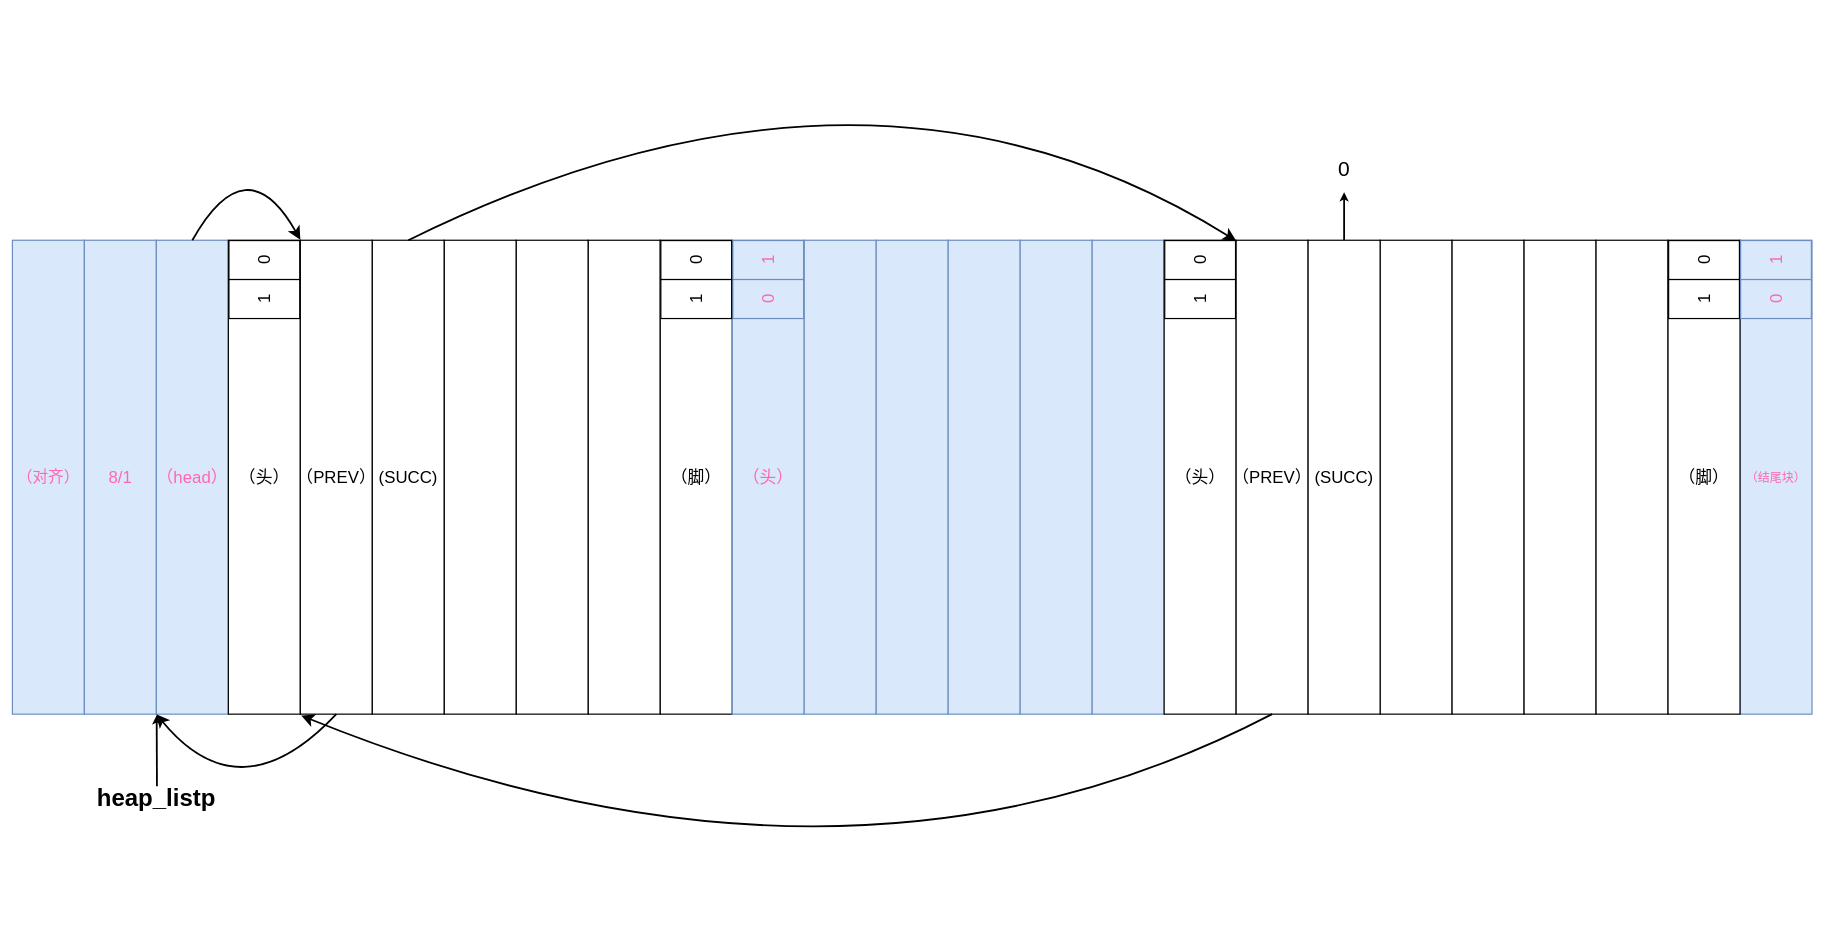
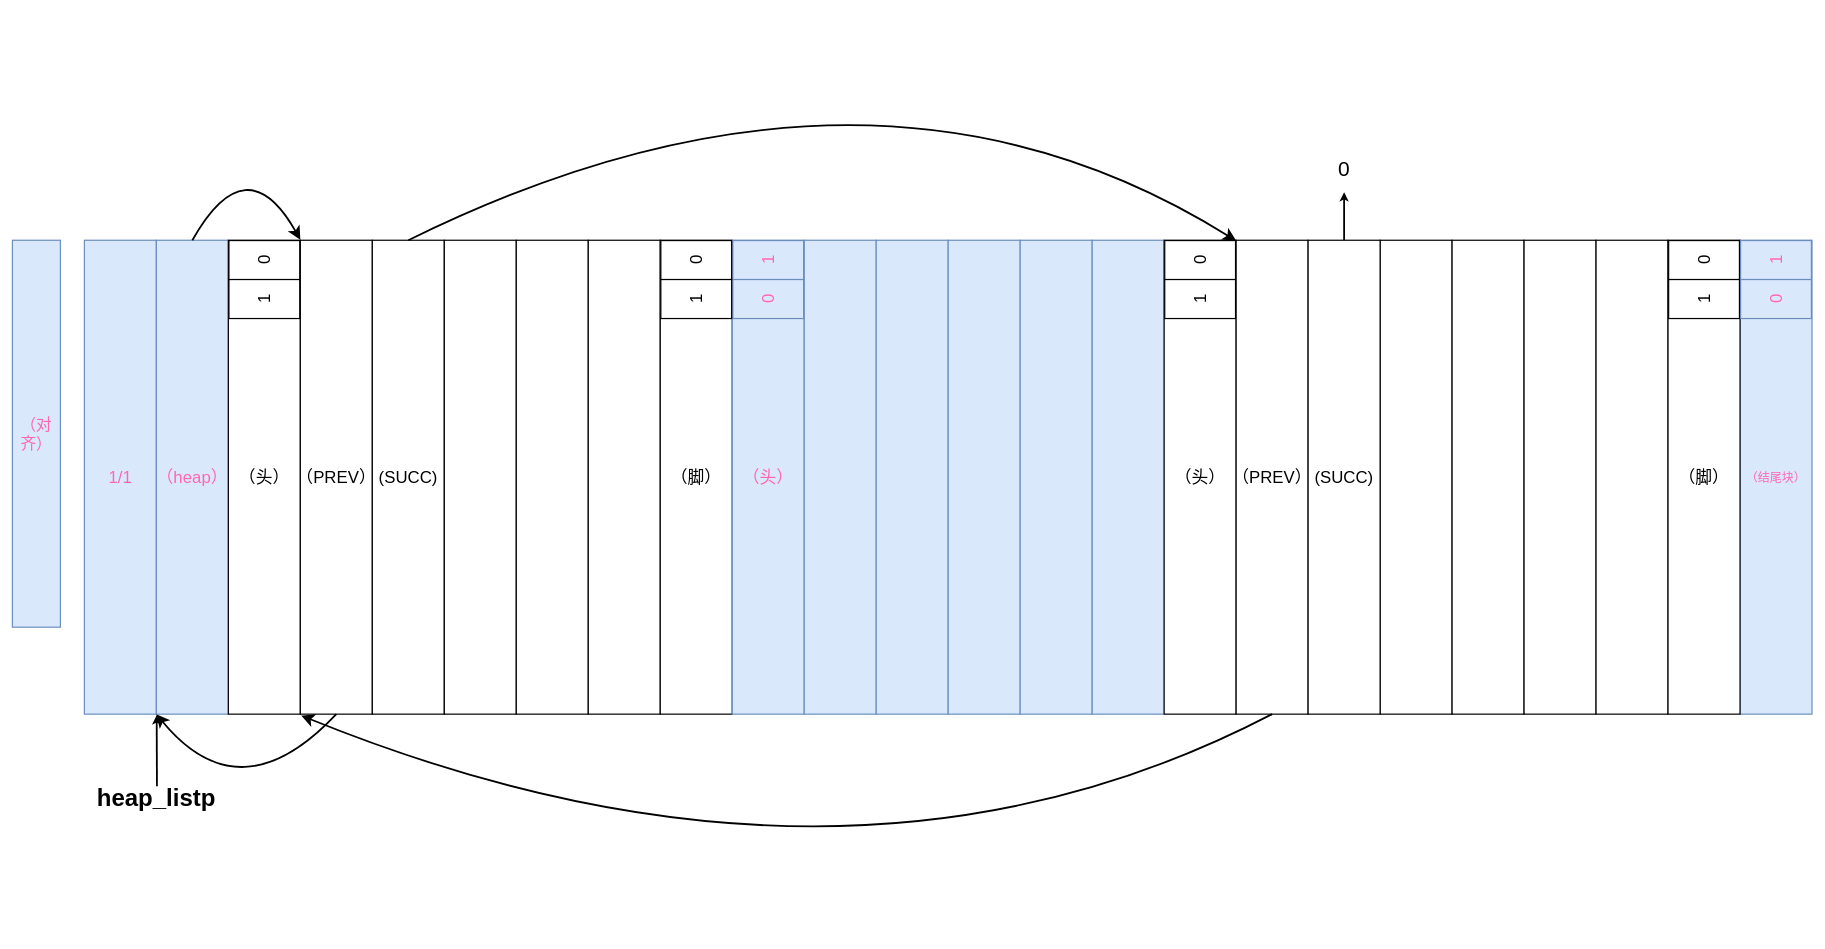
(48, 477) -> (36, 434)
(120, 477) -> (120, 477)
(192, 477) -> (192, 477)
